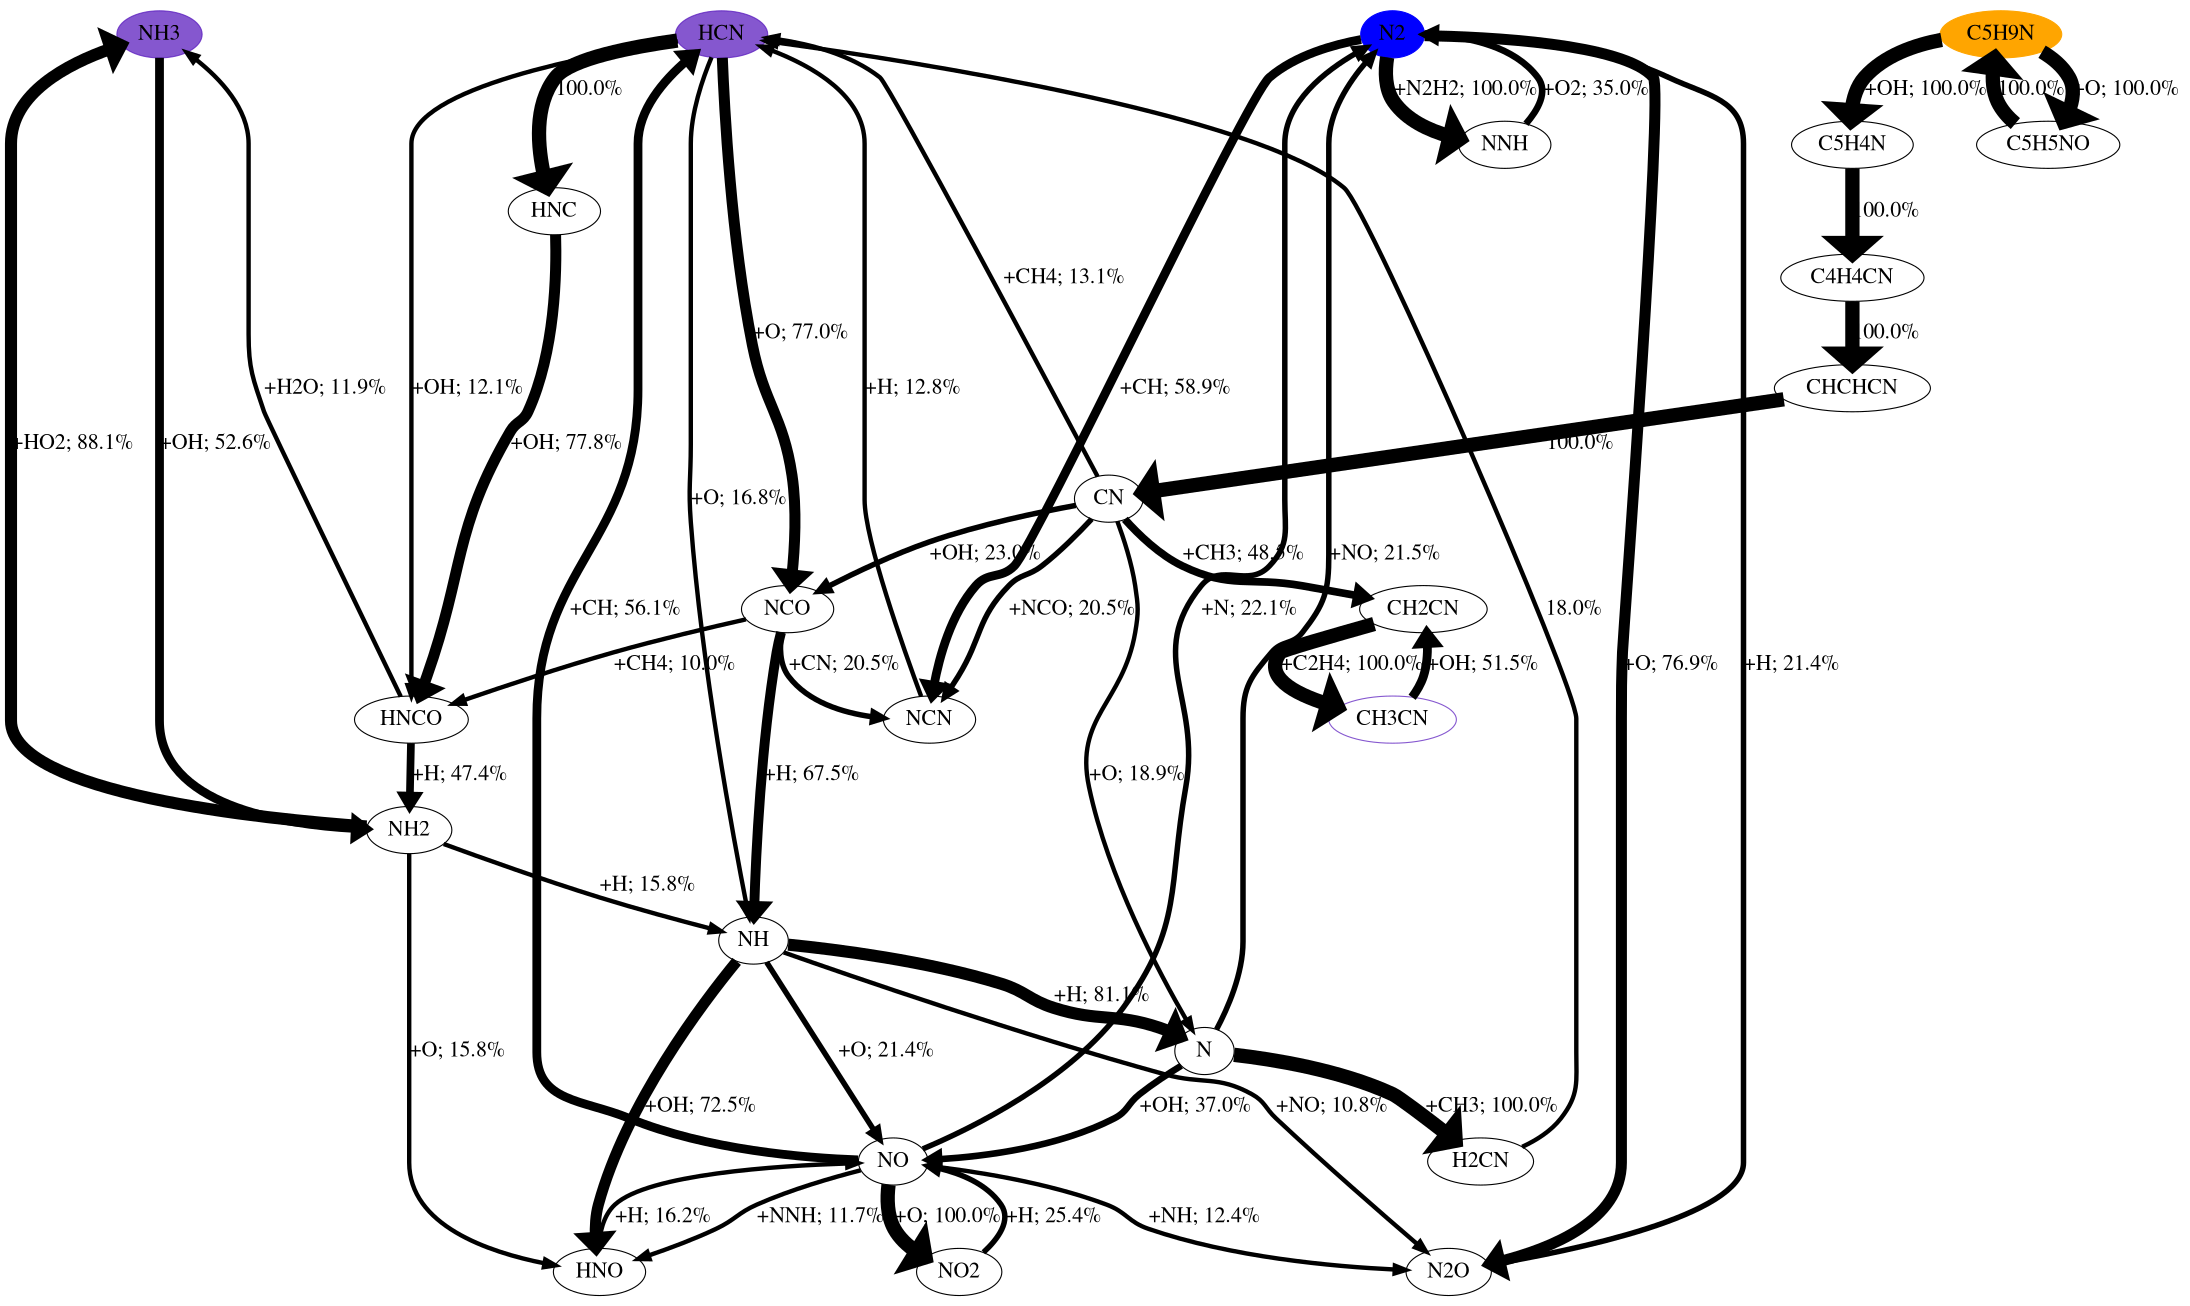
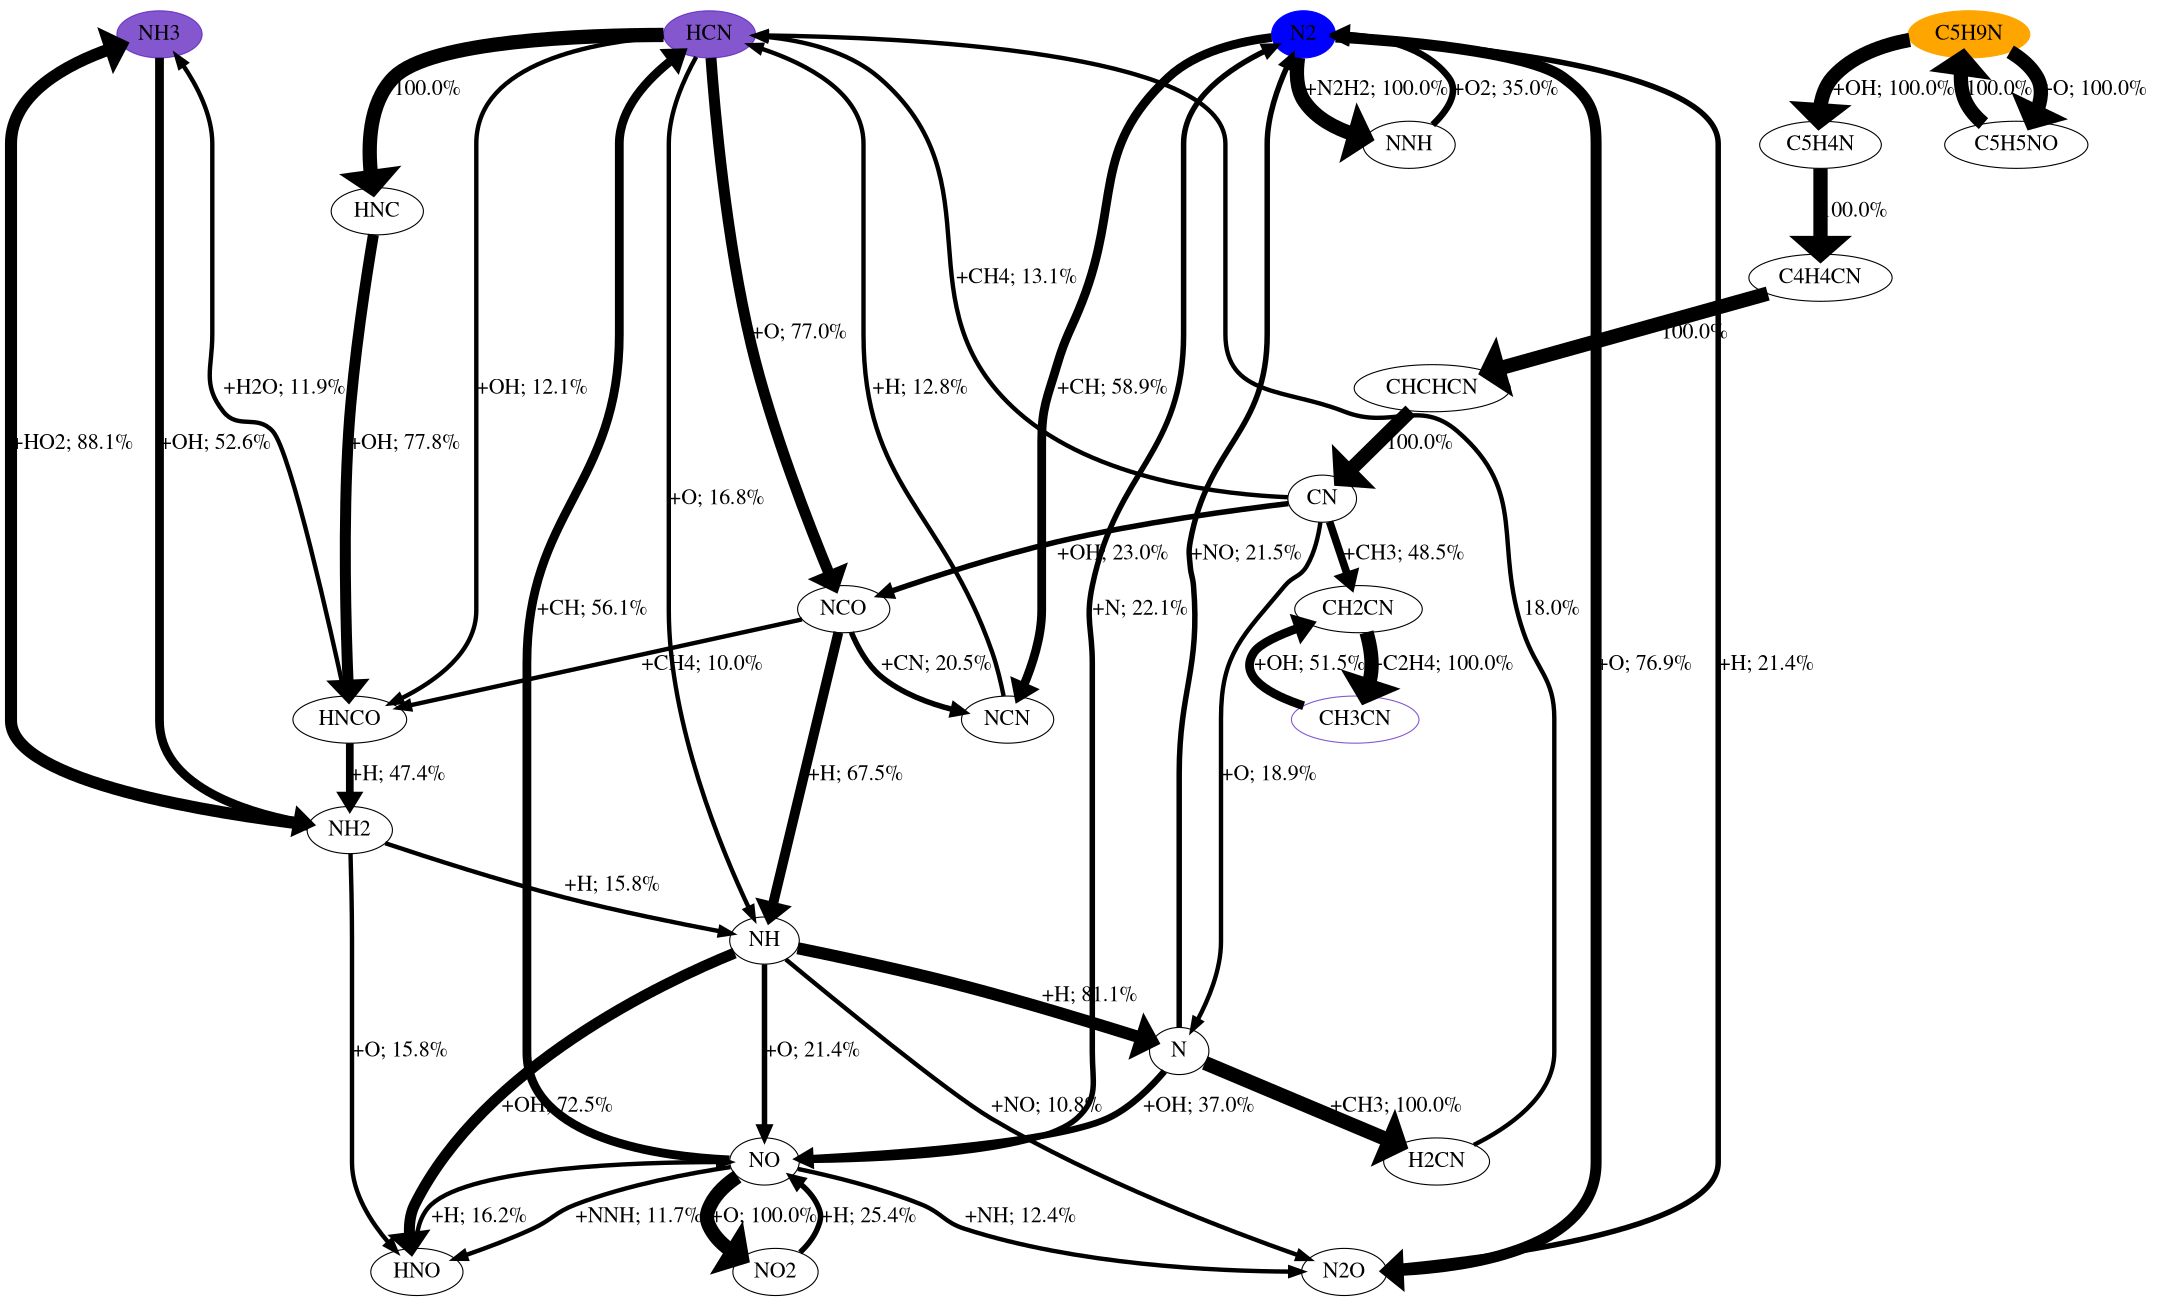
(1005, 590) -> none
